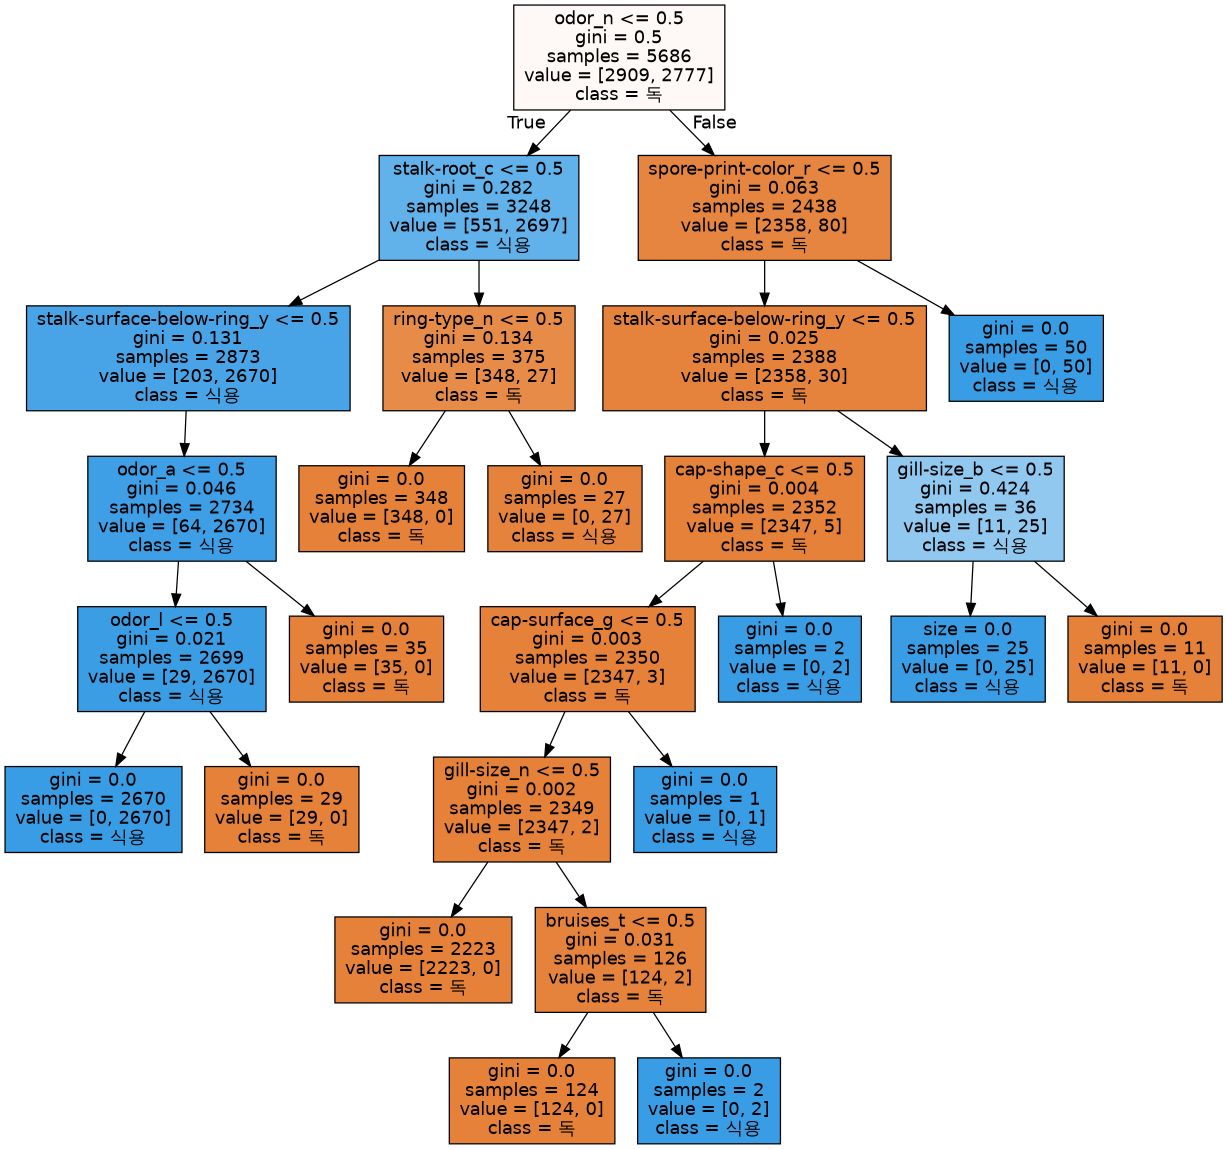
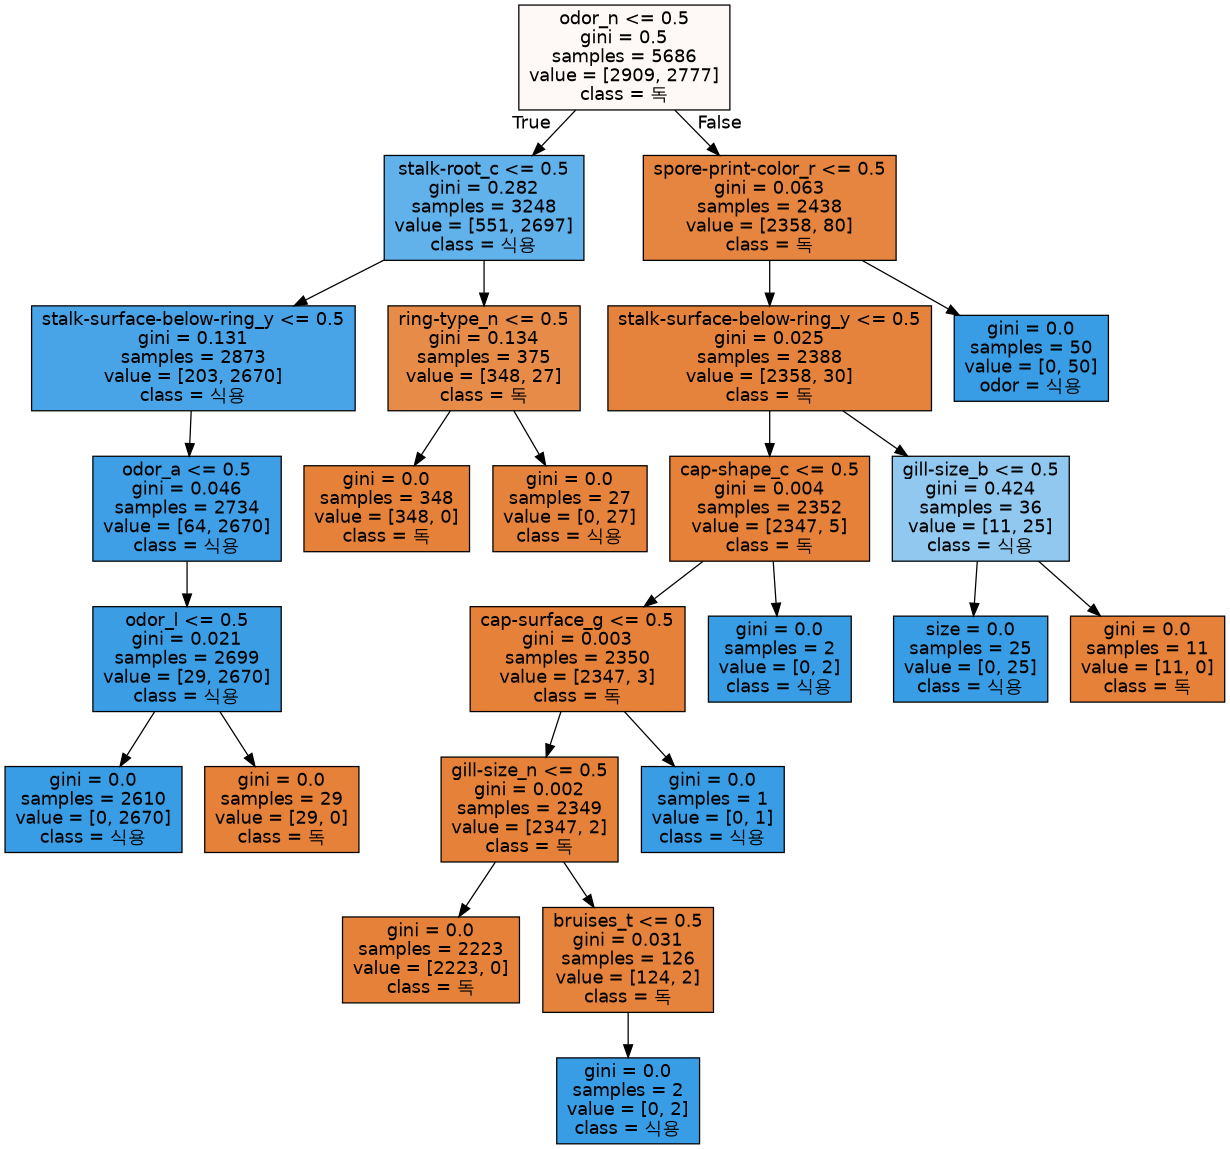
(1026, 358) -> (1031, 358)
(367, 659) -> none
(94, 810) -> (94, 810)
(532, 1101) -> none
